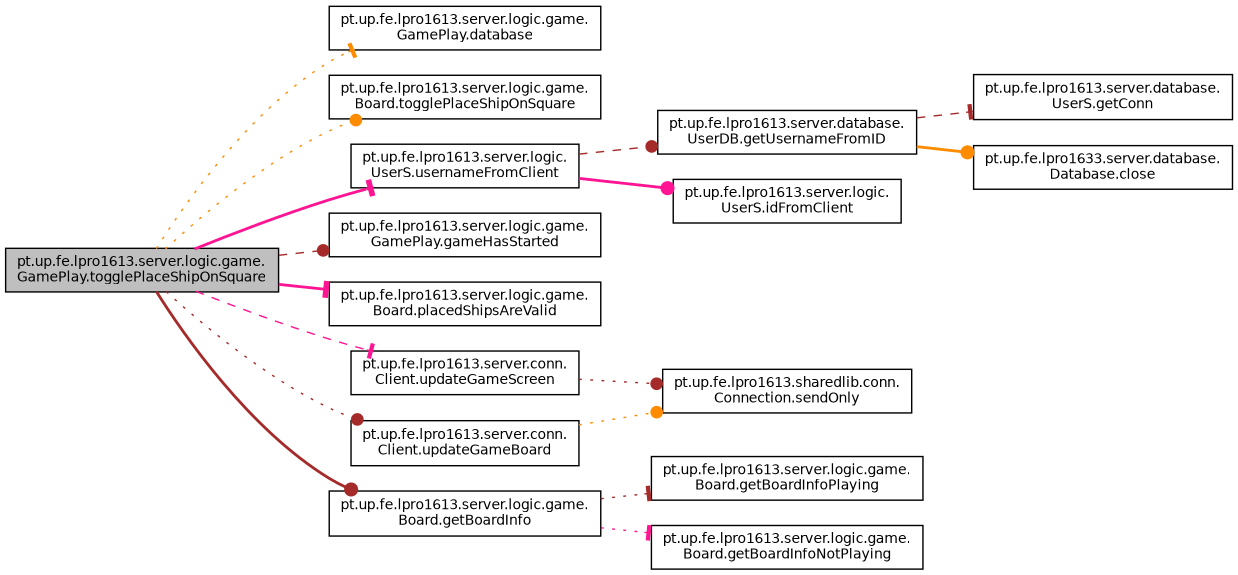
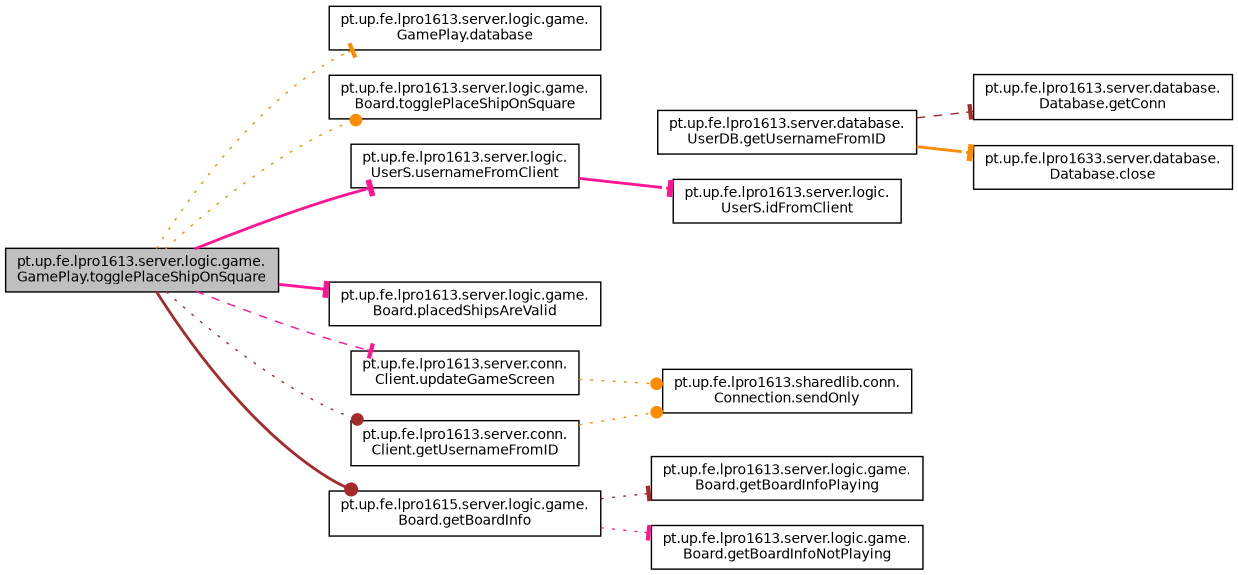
(1103, 97) -> (1103, 97)
(939, 149) -> (939, 149)
(612, 151) -> none
(620, 183) -> (620, 183)
(465, 235) -> none
(615, 381) -> (615, 381)
(465, 443) -> (465, 443)
(465, 514) -> (465, 514)
